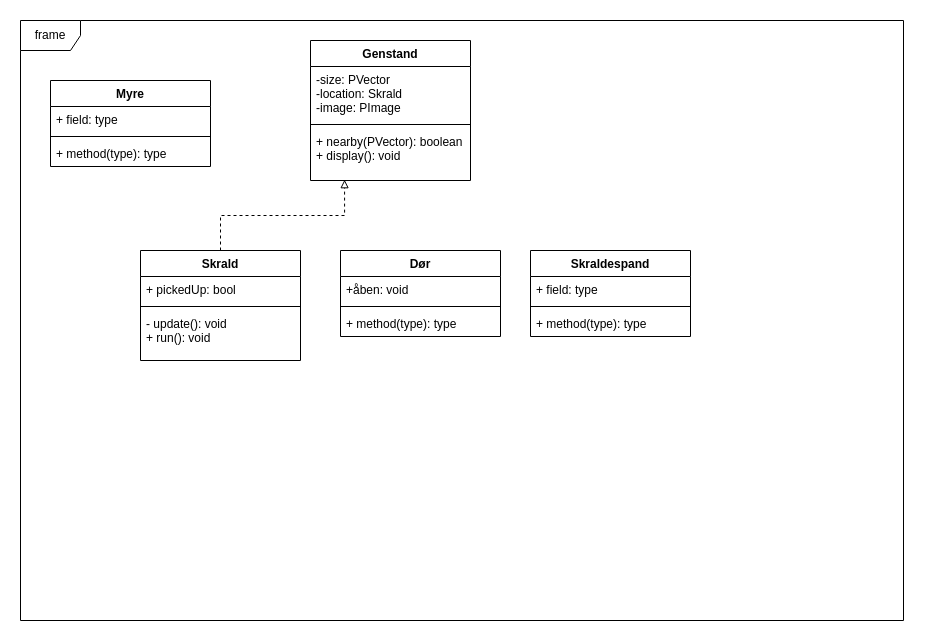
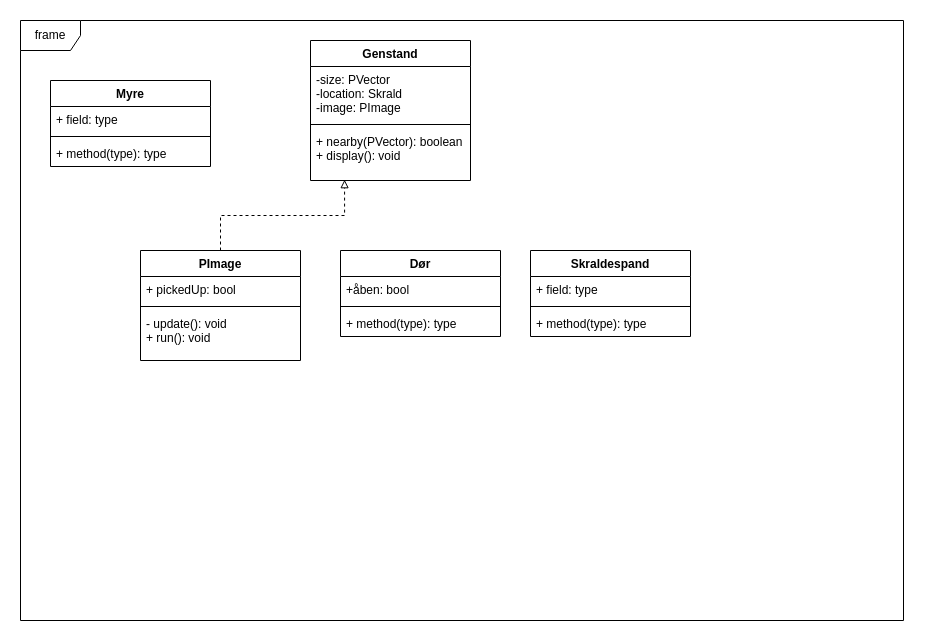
(220, 264) -> (220, 264)
(378, 290) -> (378, 290)
